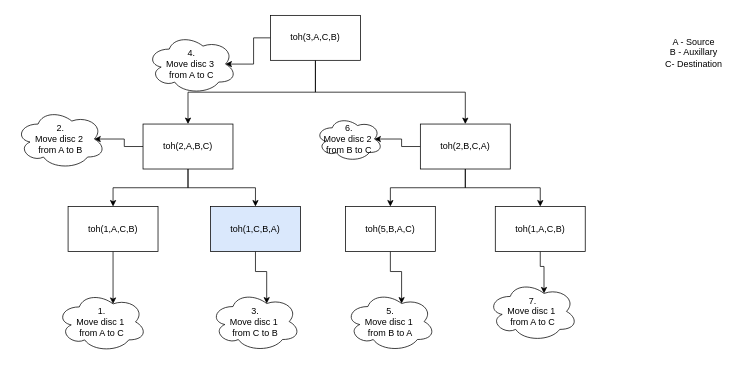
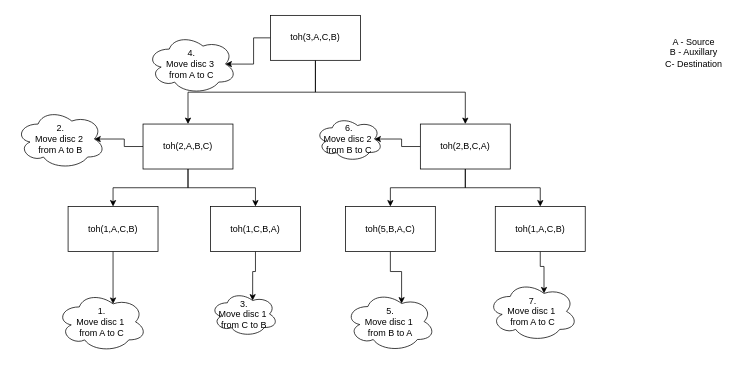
(255, 229) -> (255, 229)
(255, 322) -> (244, 314)
